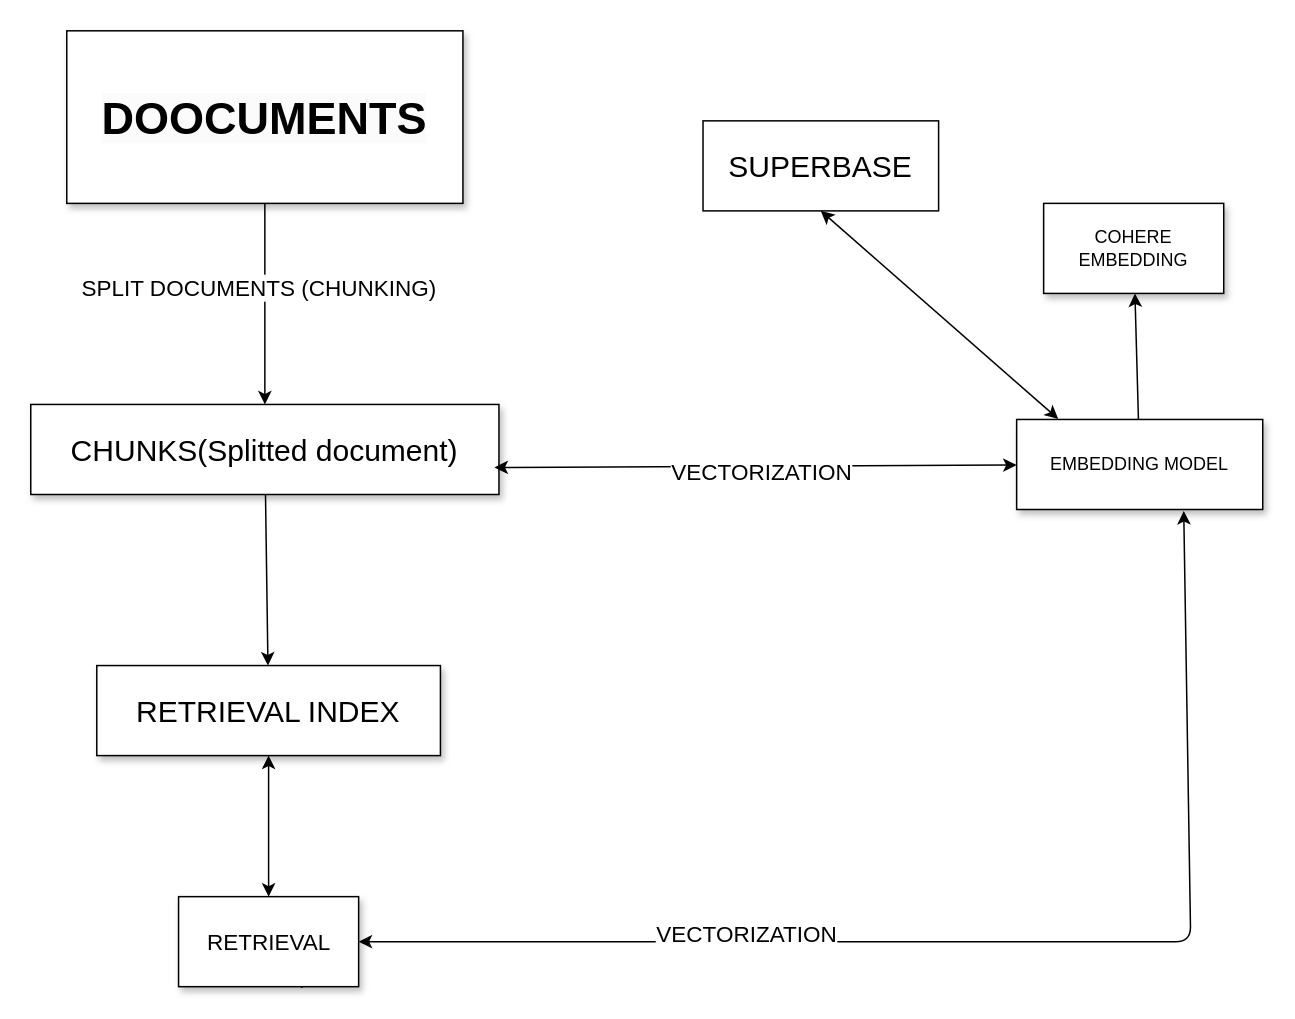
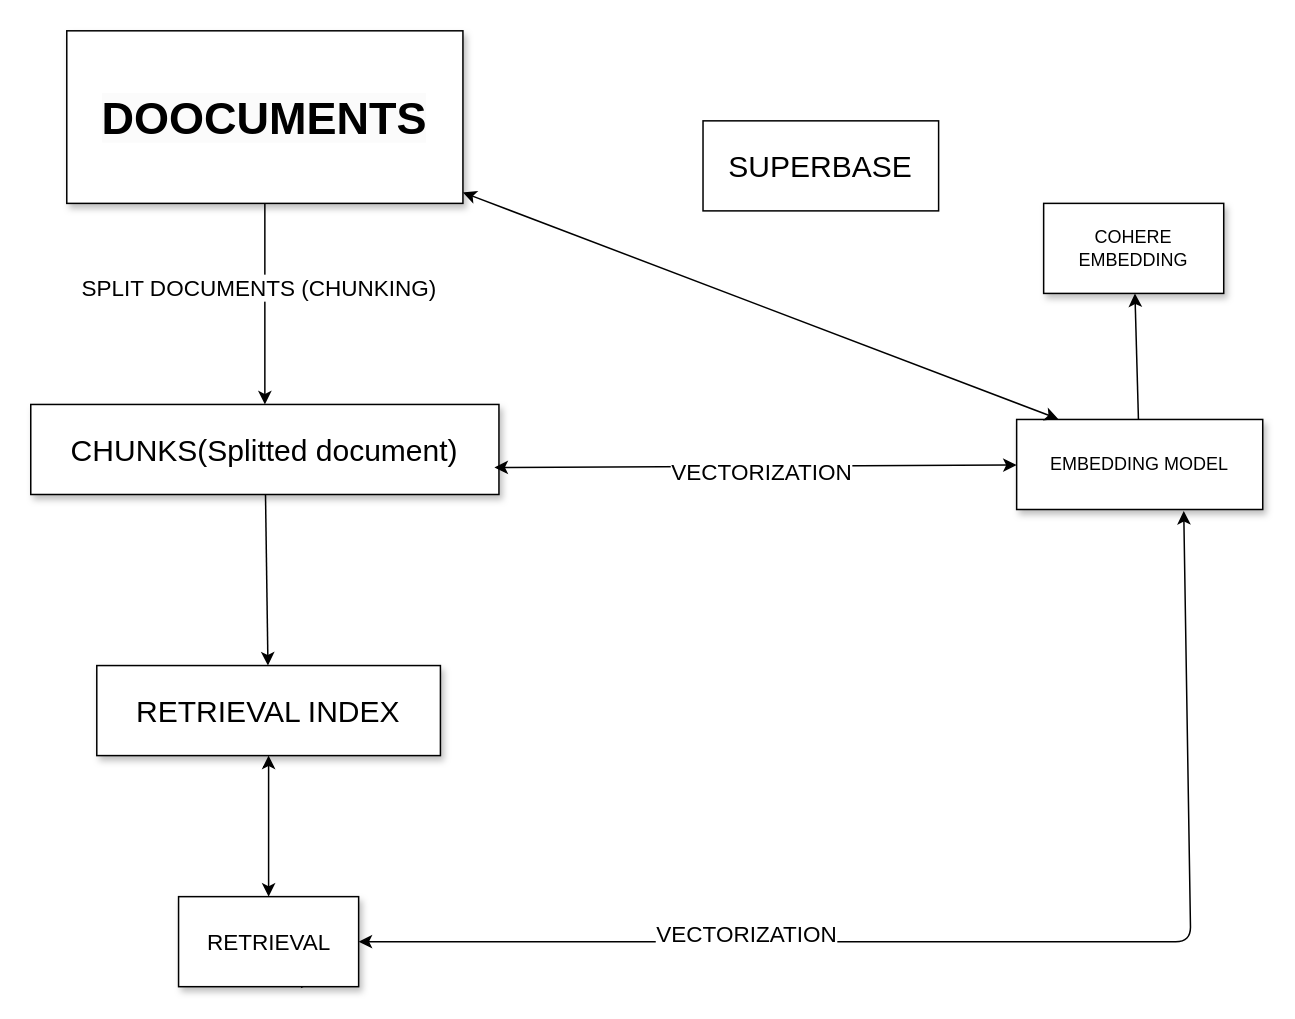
(939, 315) -> (761, 306)
